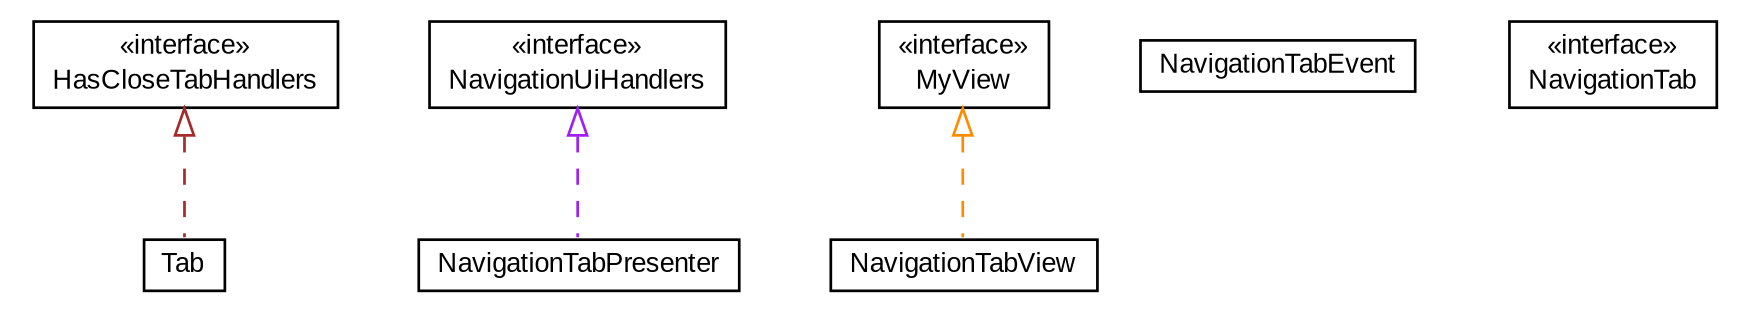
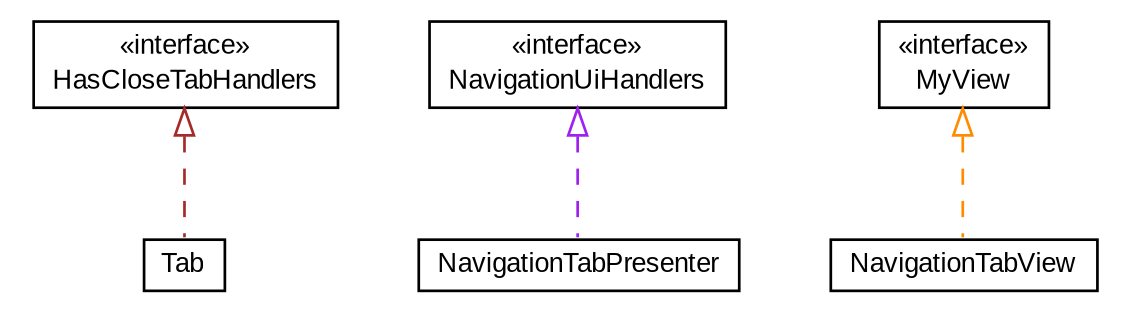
(1278, 65) -> none
(1612, 65) -> none
